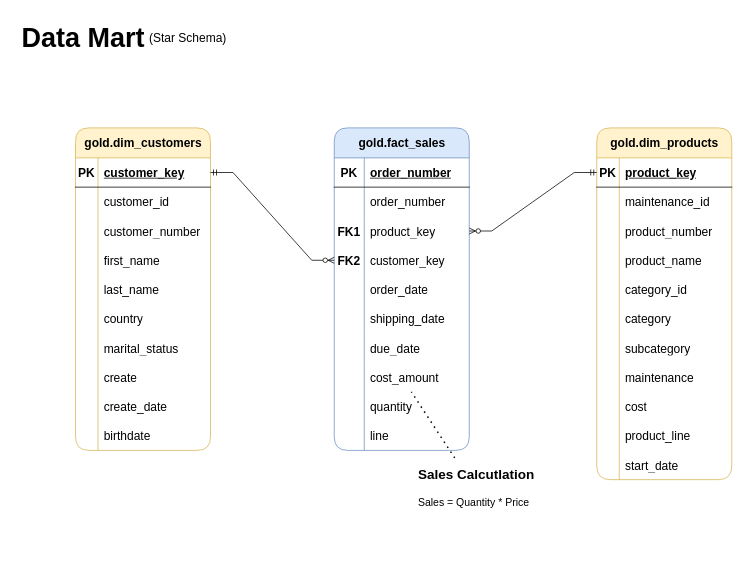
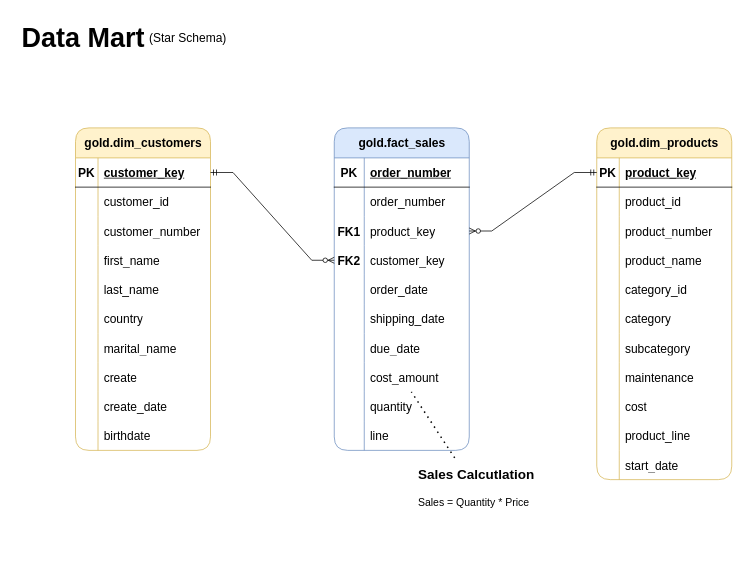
(669, 202) -> (657, 202)
(148, 348) -> (141, 348)
